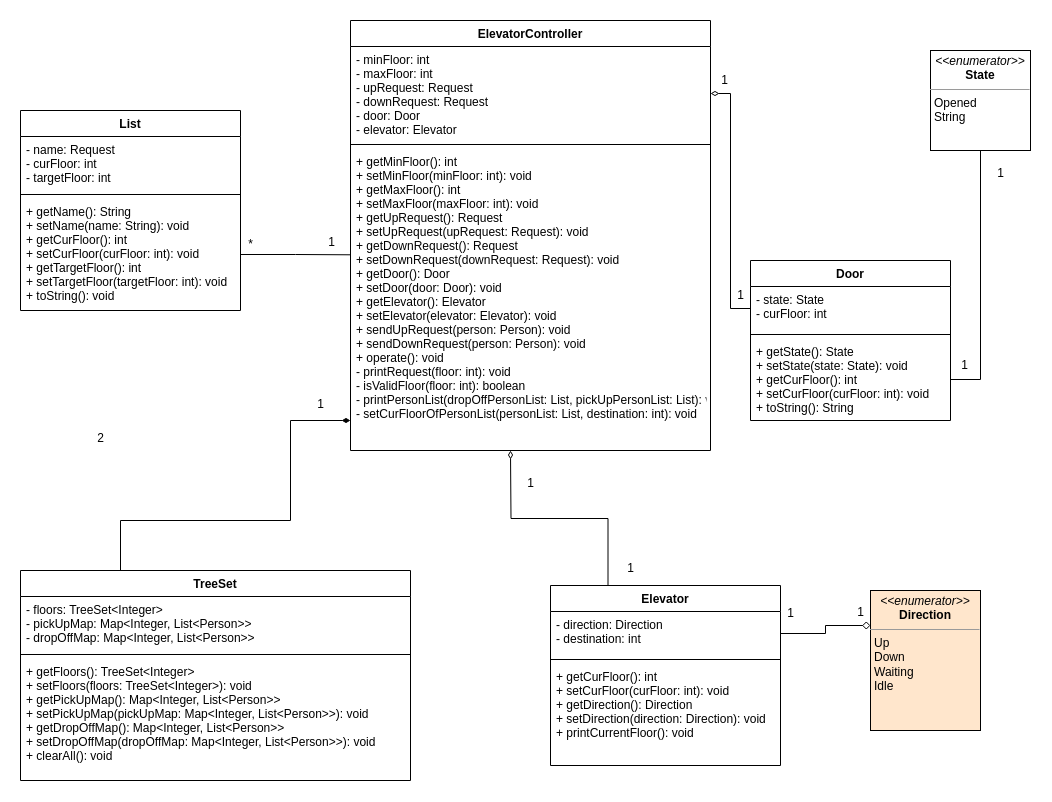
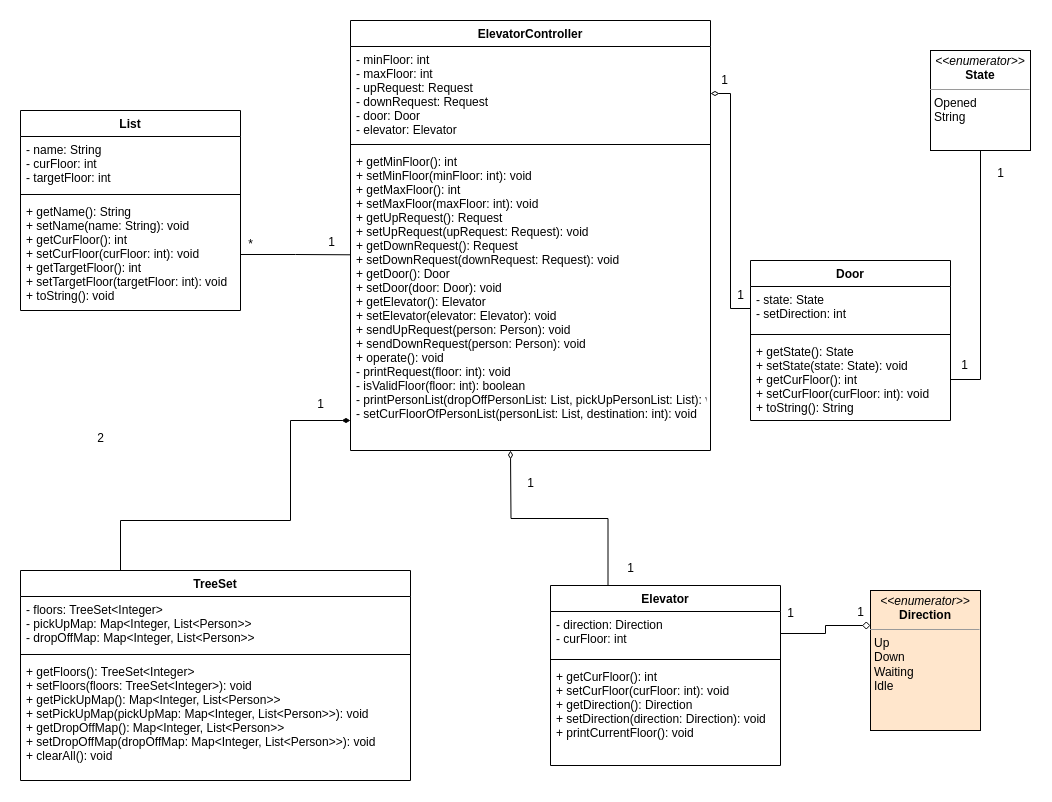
(72, 150) -> (67, 150)
(798, 300) -> (798, 300)
(619, 625) -> (619, 625)
